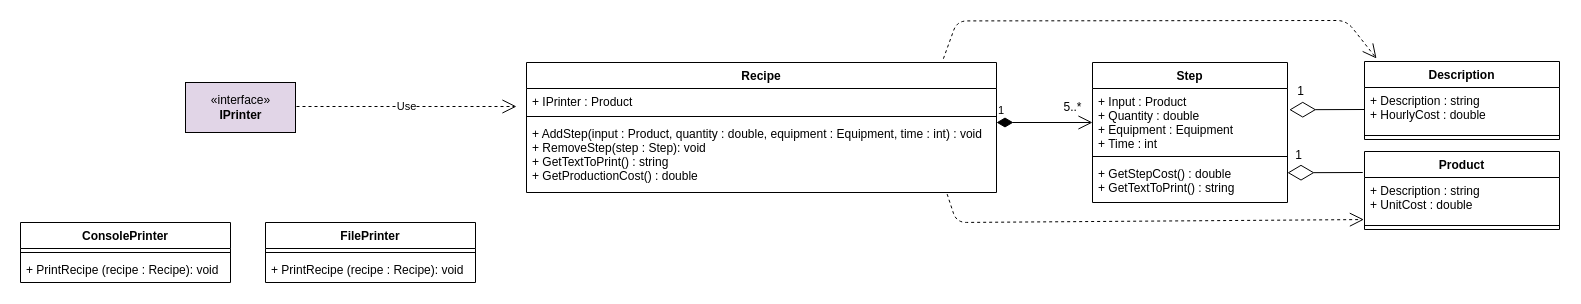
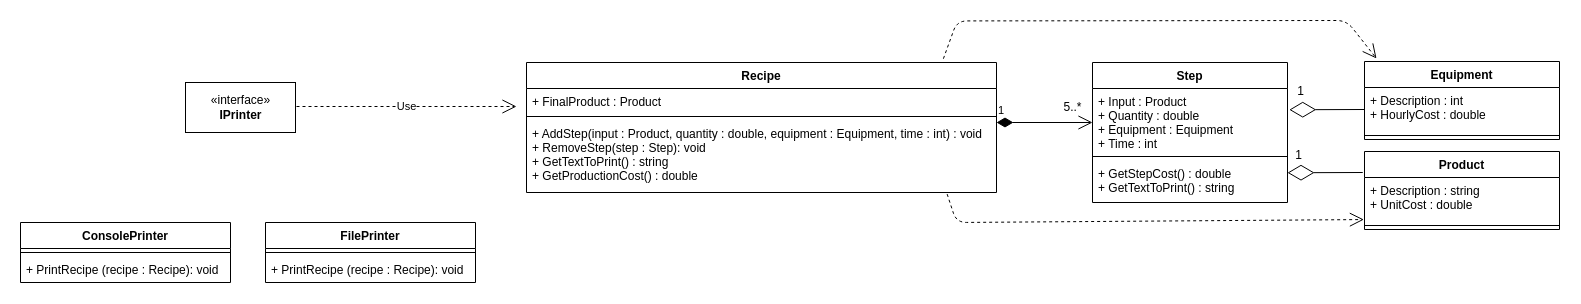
(1462, 75) -> (1462, 75)
(1433, 101) -> (1423, 101)
(591, 102) -> (603, 102)
(241, 108) -> (241, 108)
